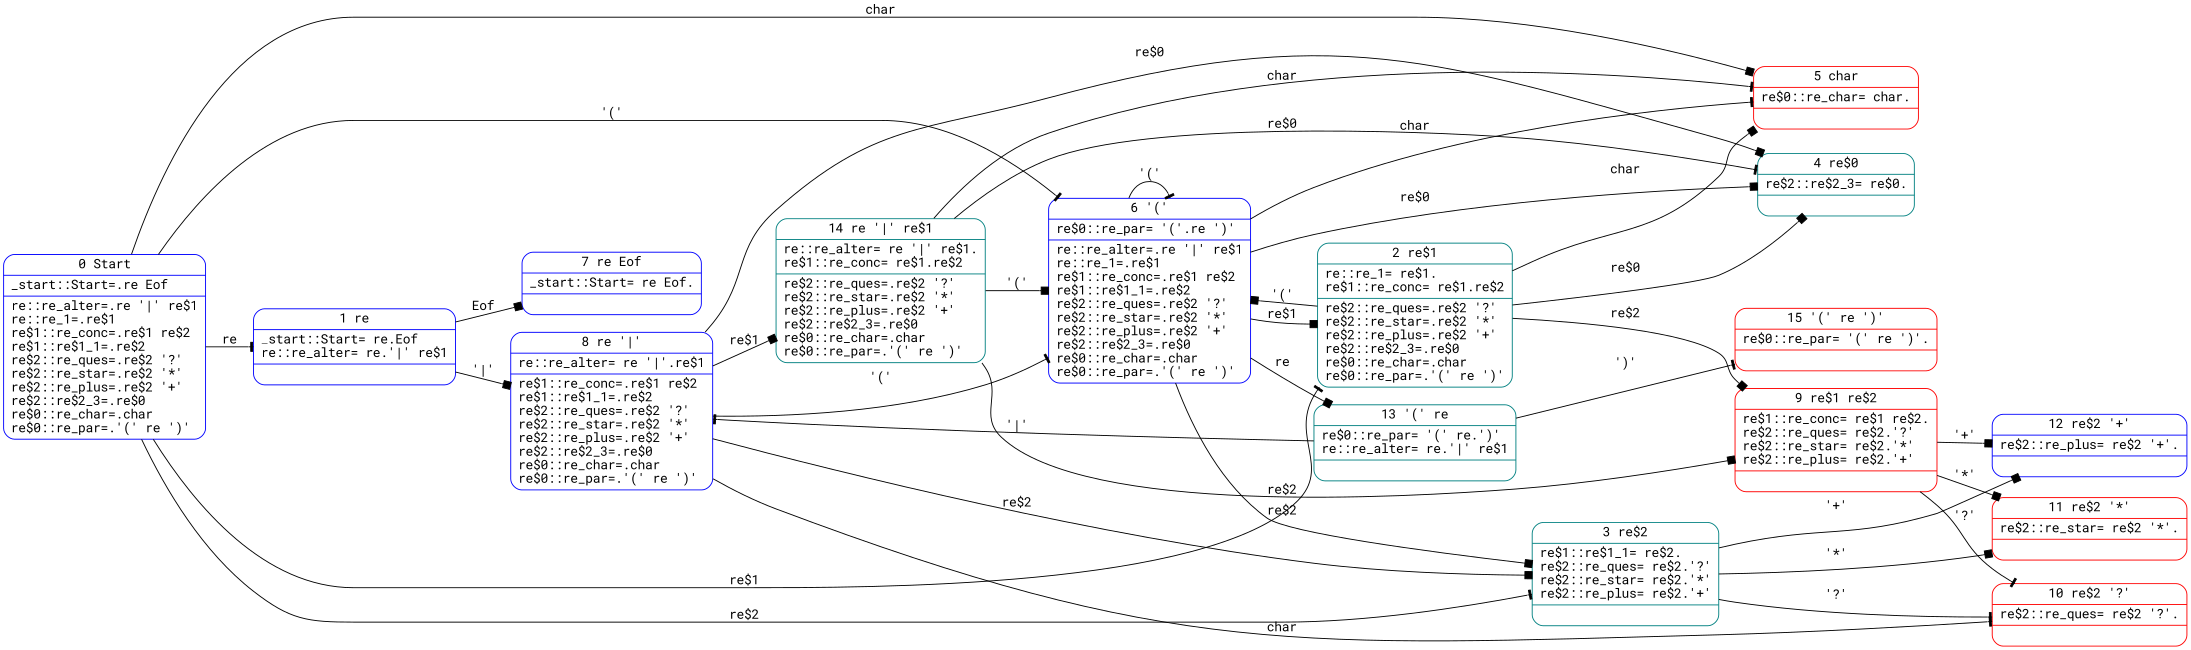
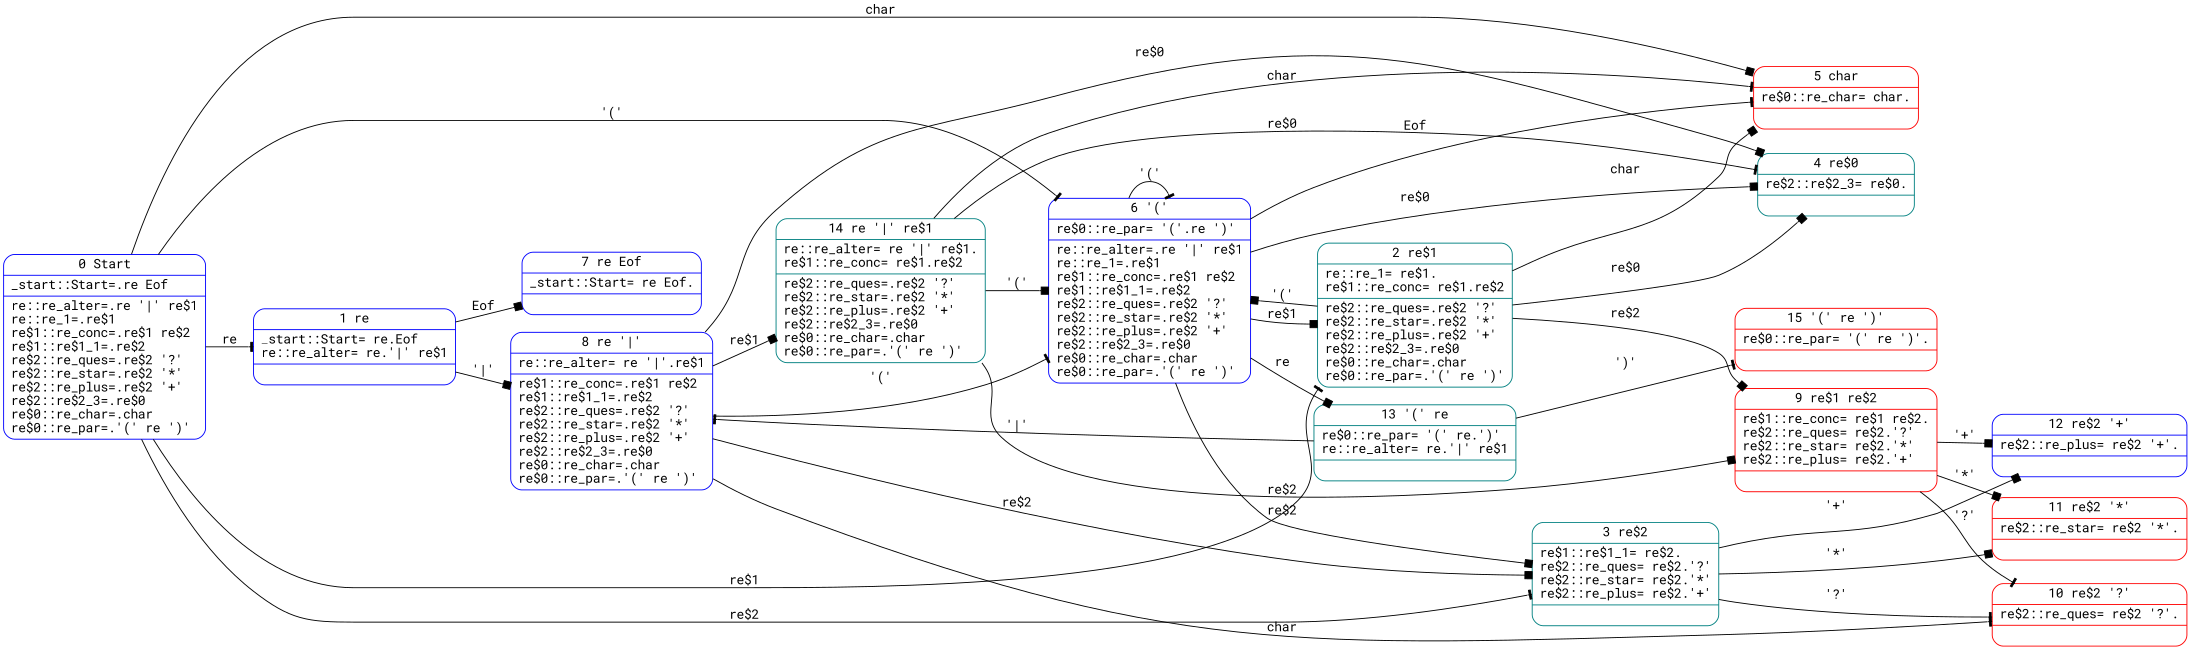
(1415, 126) -> (1415, 126)
